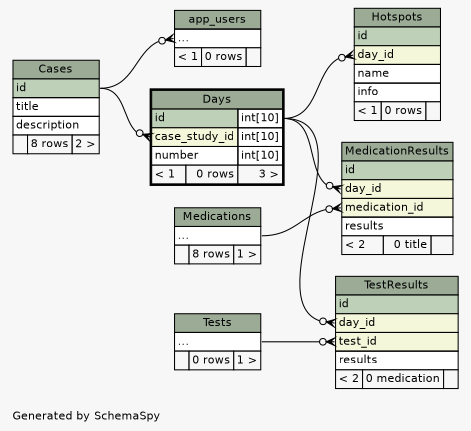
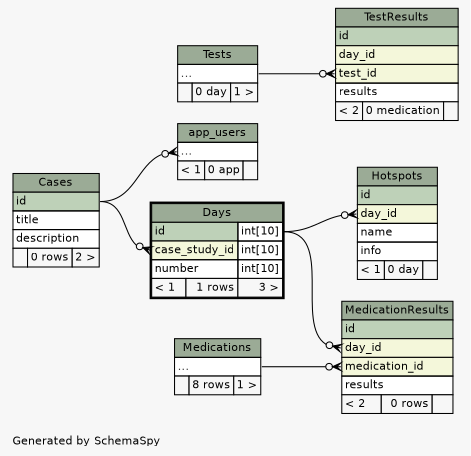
(224, 57) -> (224, 170)
(404, 111) -> (404, 270)
(50, 144) -> (50, 257)
(216, 174) -> (216, 287)
(312, 208) -> none
(411, 245) -> (410, 404)
(211, 360) -> (211, 92)
